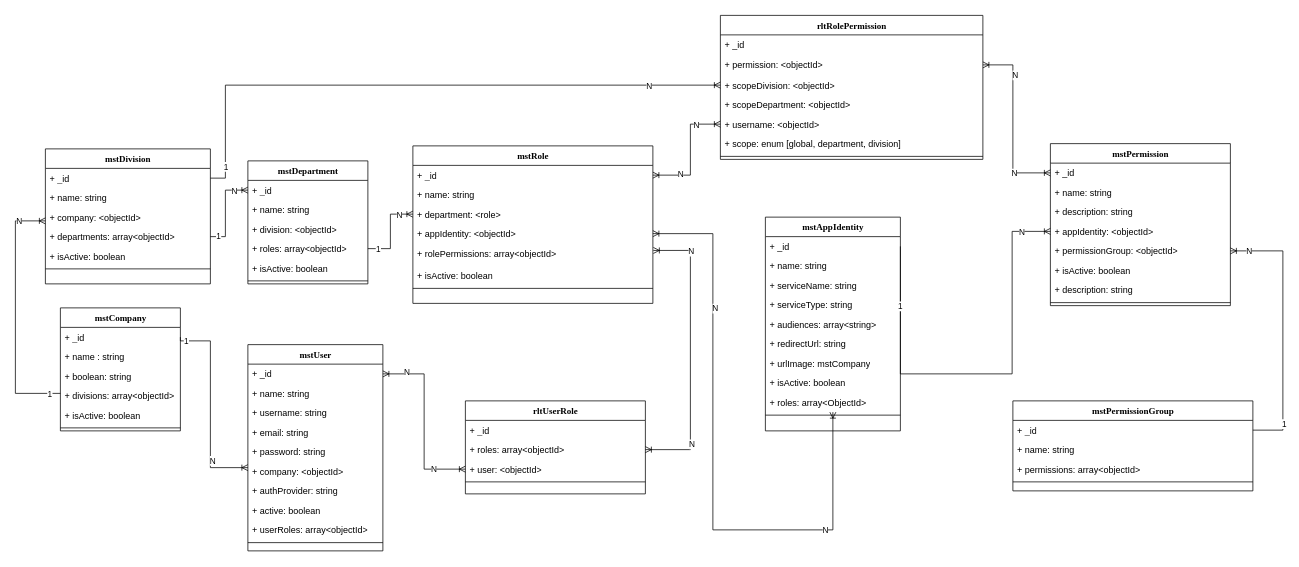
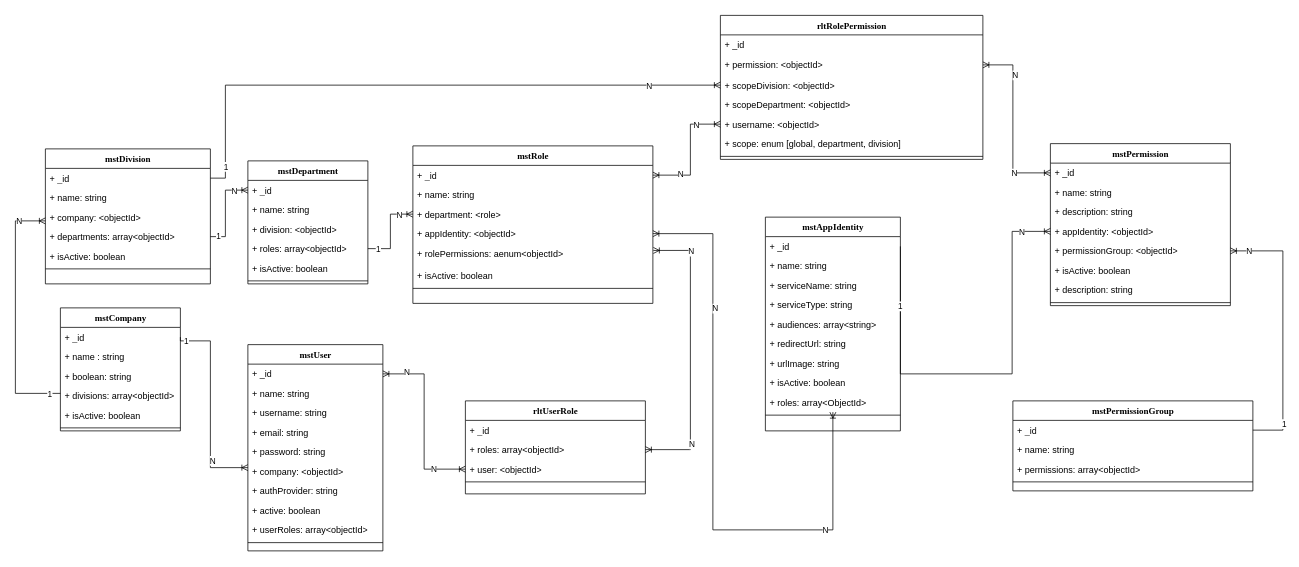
(496, 254) -> (496, 254)
(821, 364) -> (809, 364)
